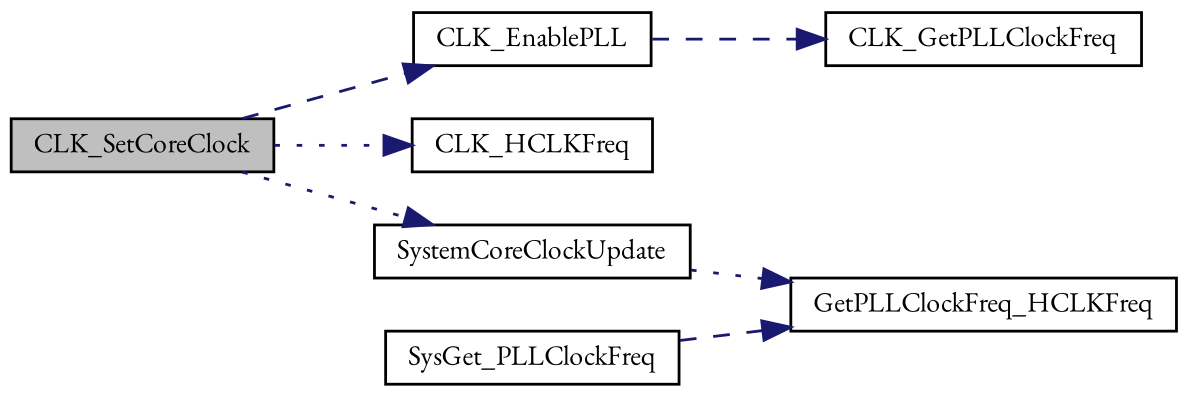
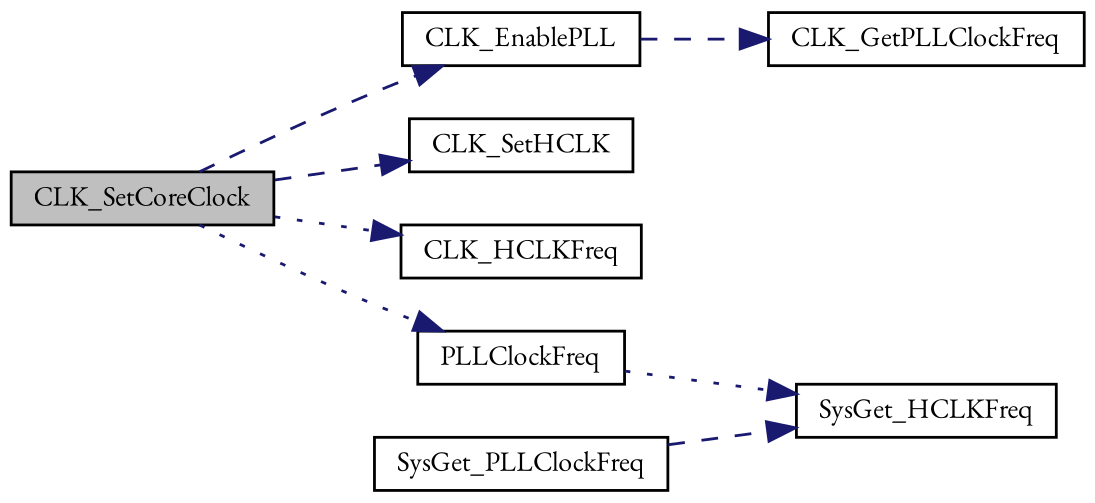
none -> (521, 145)
(532, 252) -> (521, 358)
(984, 305) -> (926, 411)
